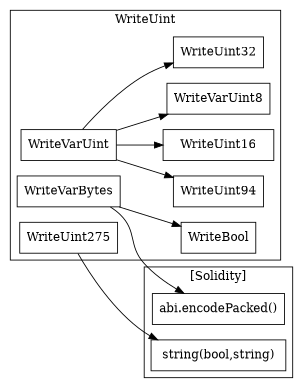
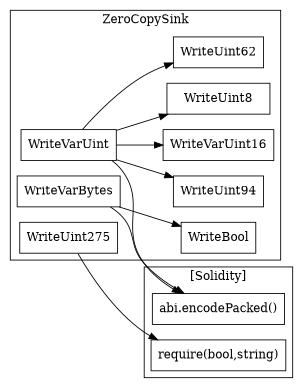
(145, 20) -> (145, 20)
(218, 52) -> (218, 52)
(218, 99) -> (218, 99)
(218, 145) -> (218, 145)
none -> (133, 222)
(218, 355) -> (218, 355)
